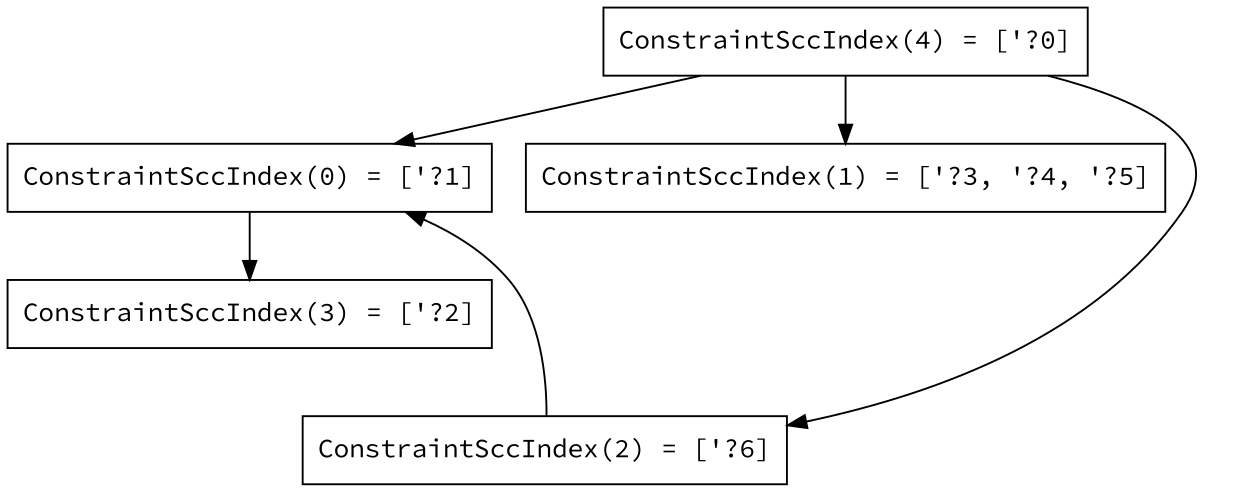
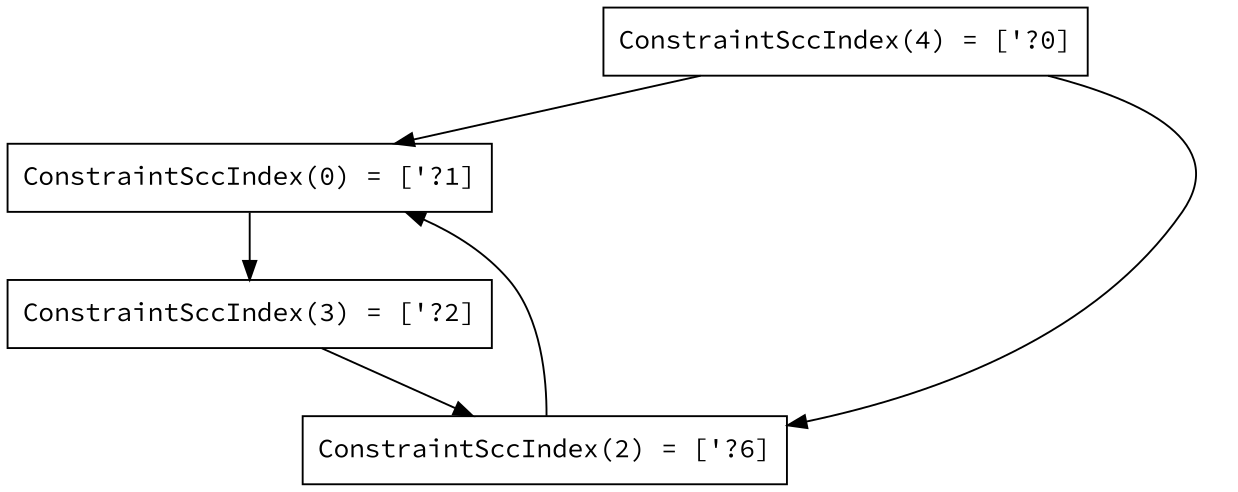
(846, 178) -> none
none -> (388, 378)
